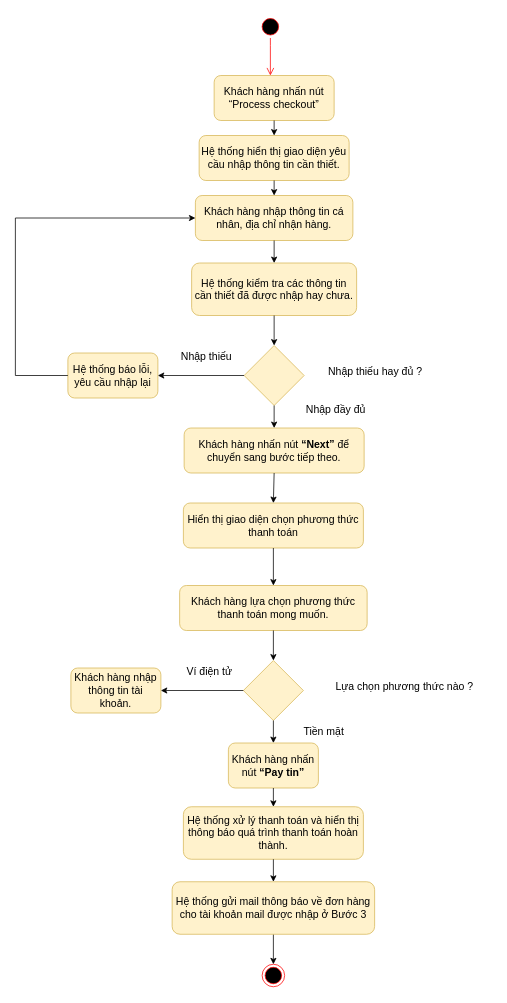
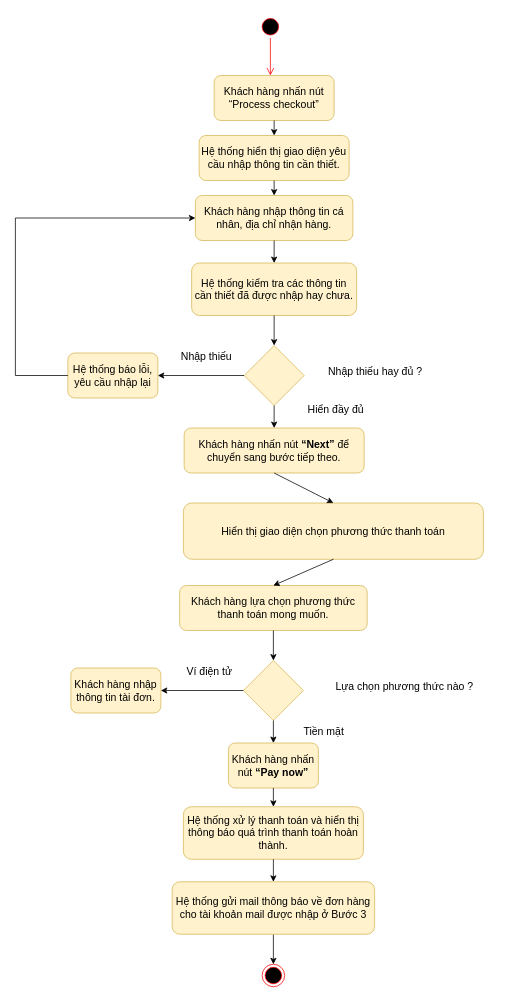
(336, 409) -> (336, 409)
(273, 525) -> (333, 531)
(116, 690) -> (116, 690)
(273, 765) -> (273, 765)
